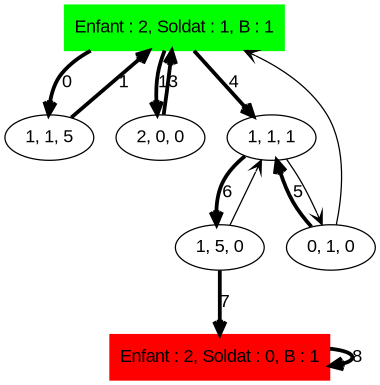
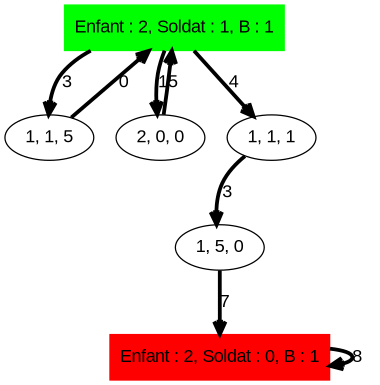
(67, 83) -> (67, 83)
(124, 83) -> (124, 83)
(173, 83) -> (173, 83)
(227, 193) -> (227, 193)
(243, 198) -> none
(331, 247) -> none
